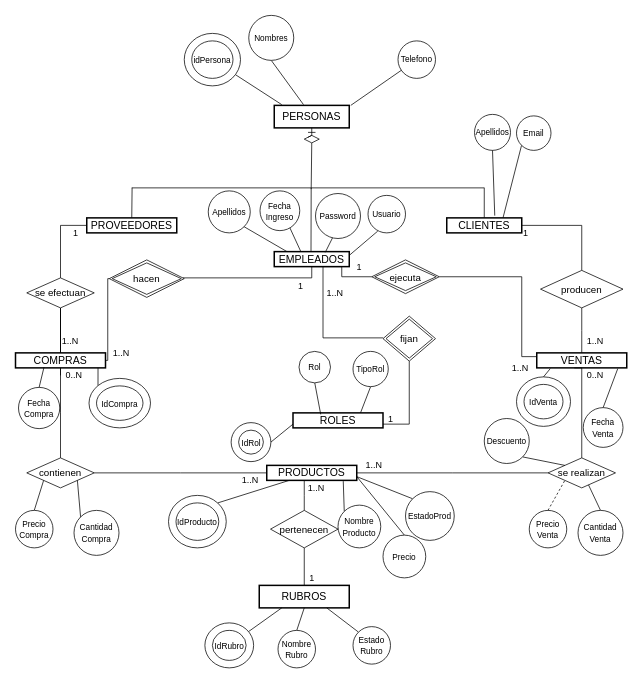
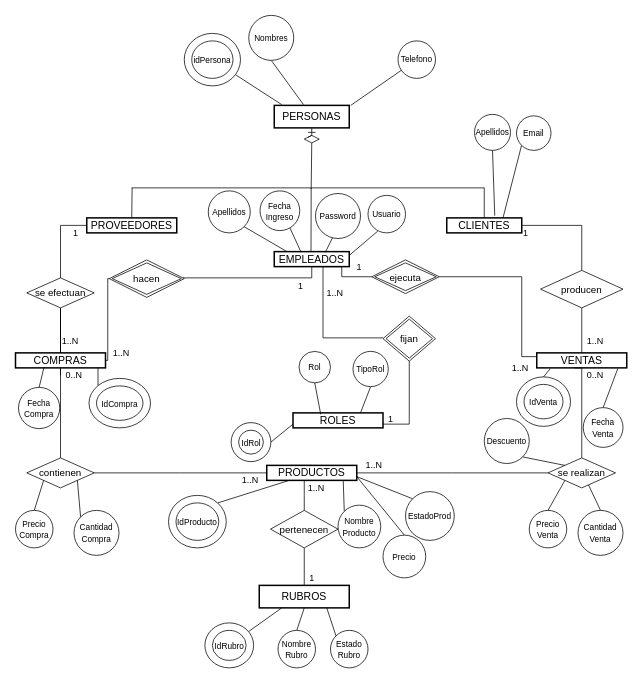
(556, 495) -> (556, 495)
(372, 645) -> (349, 649)
